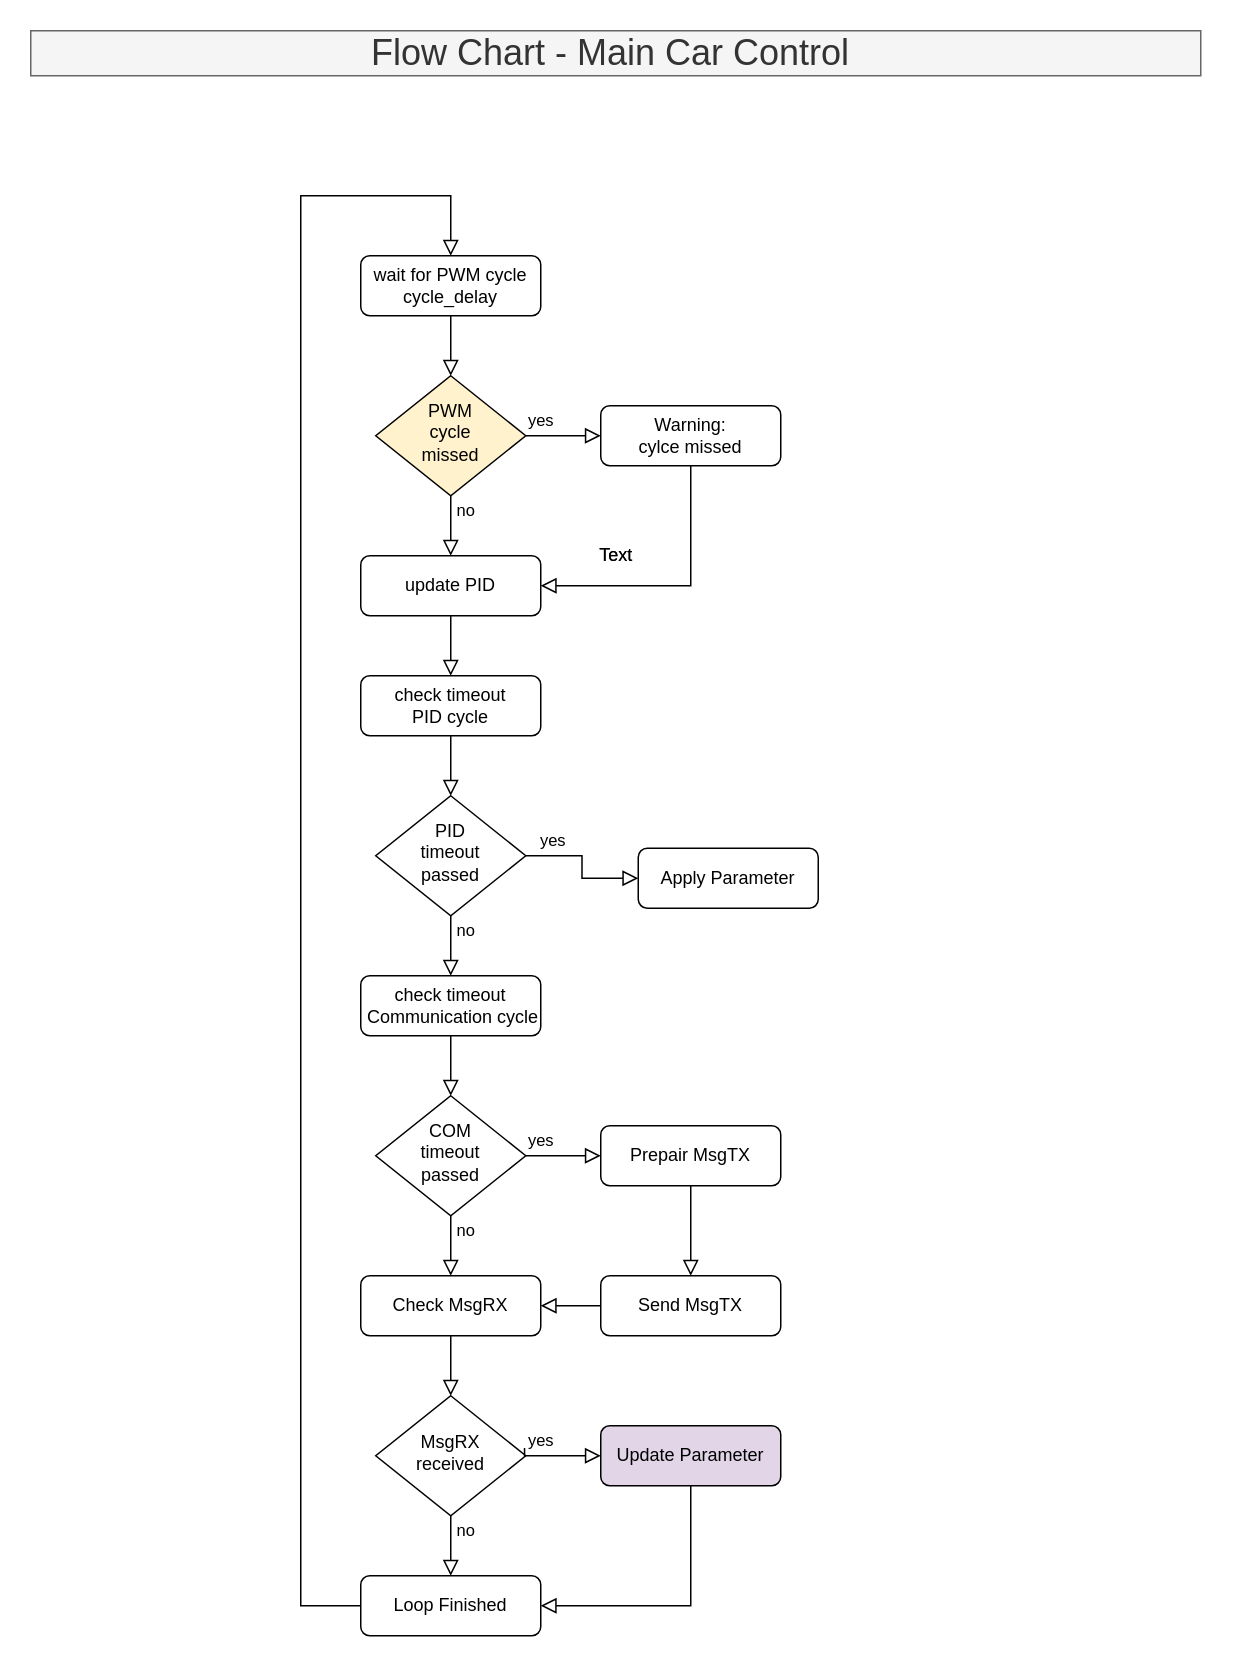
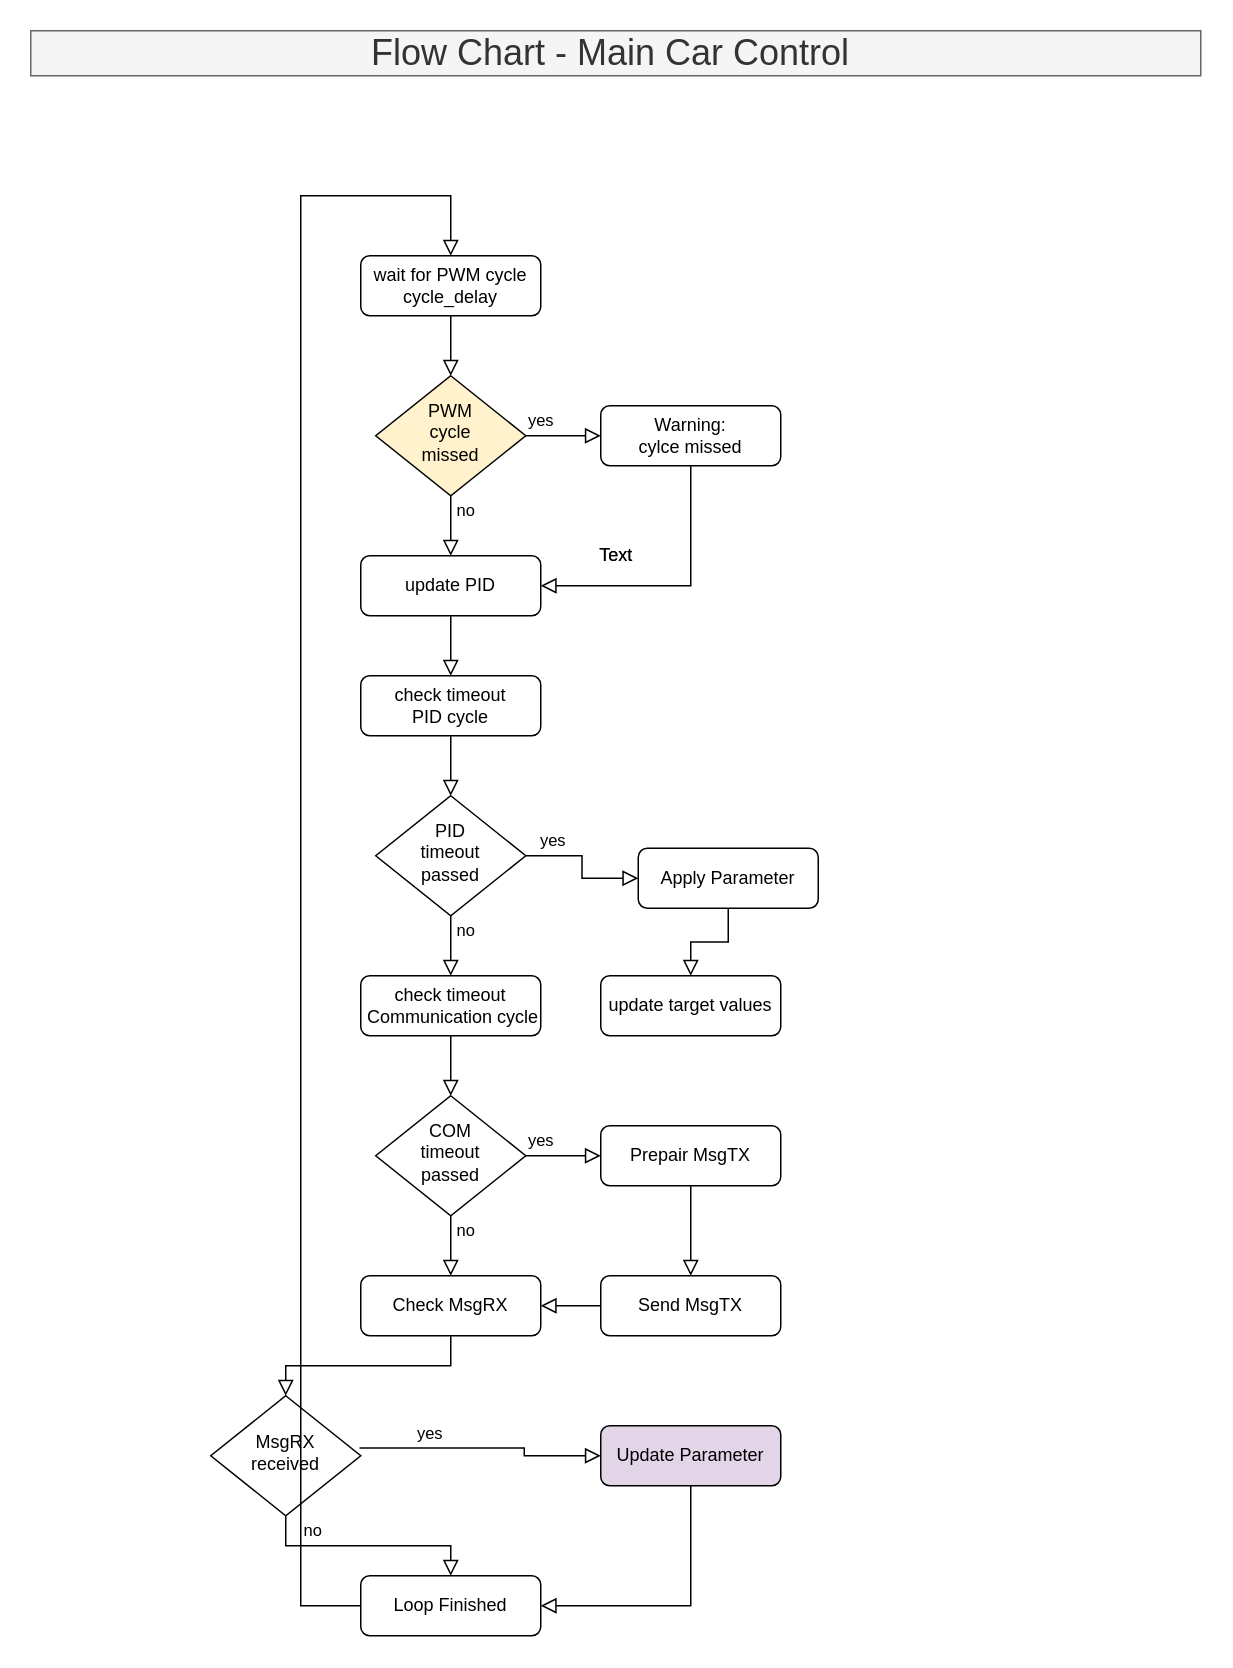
none -> (717, 942)
none -> (691, 1006)
(451, 1456) -> (286, 1456)
